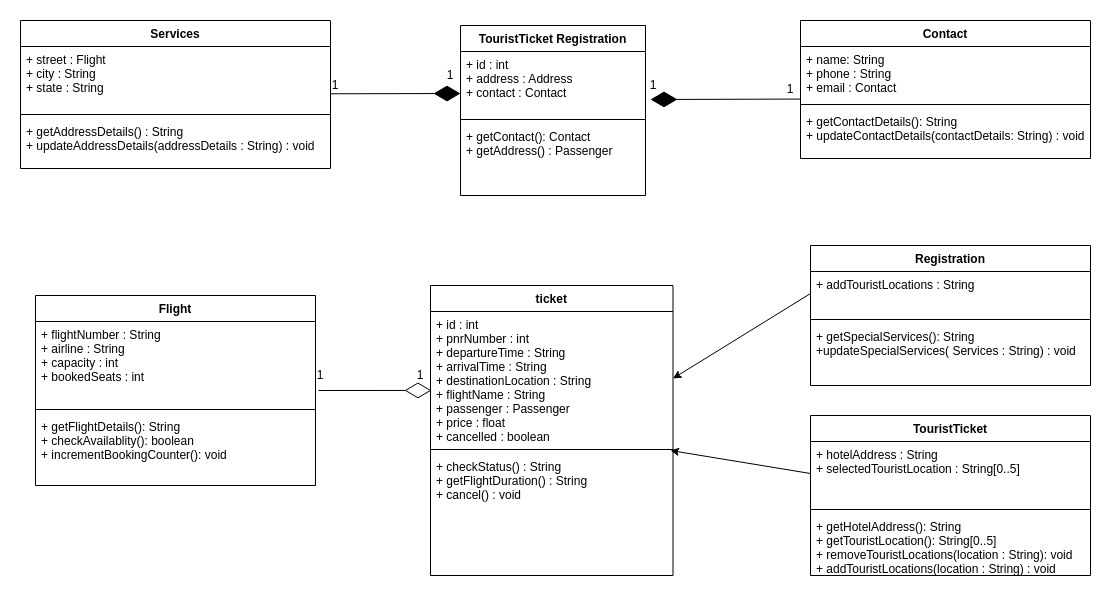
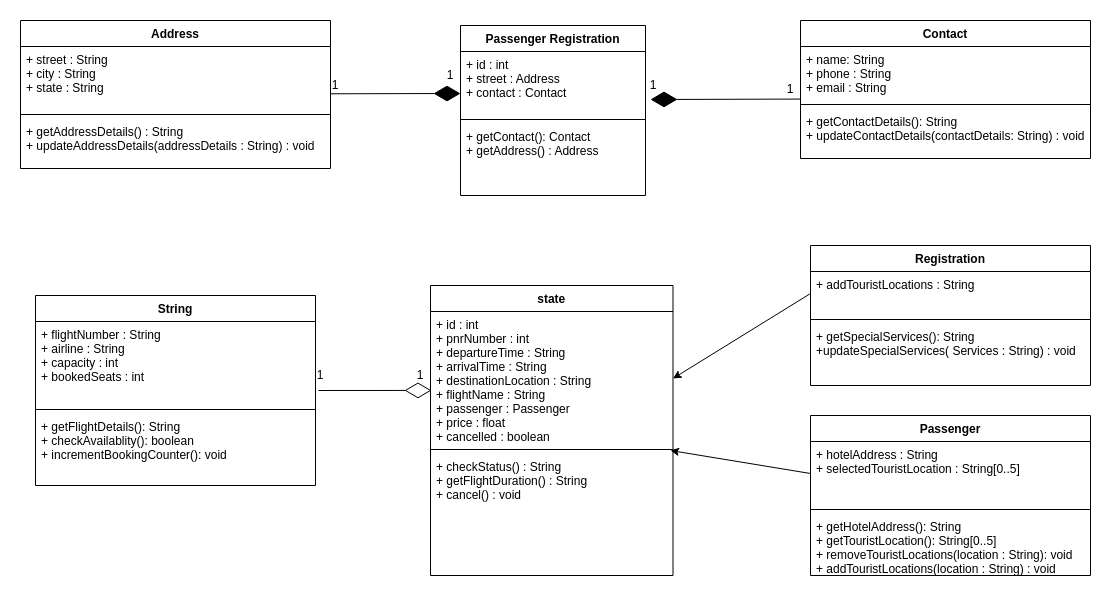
(175, 34) -> (175, 34)
(553, 39) -> (553, 39)
(74, 60) -> (75, 60)
(847, 60) -> (847, 60)
(490, 65) -> (490, 65)
(539, 137) -> (539, 137)
(551, 299) -> (551, 299)
(175, 309) -> (175, 309)
(950, 429) -> (950, 429)
